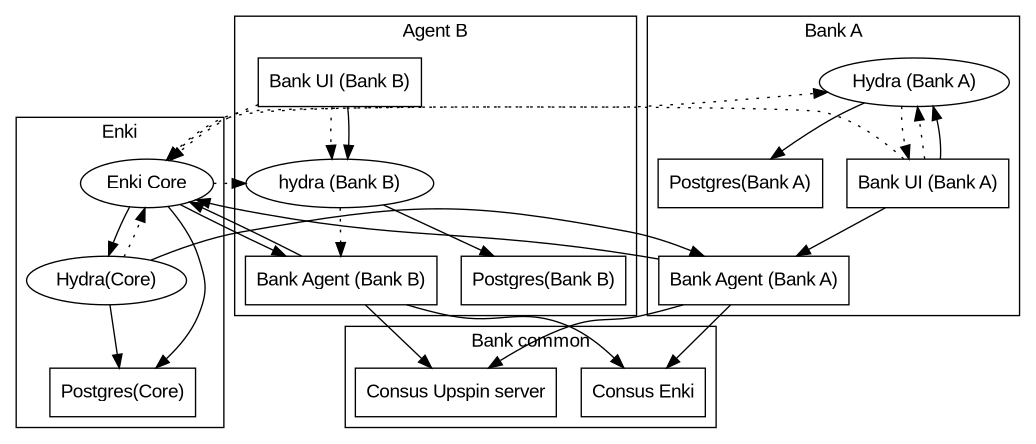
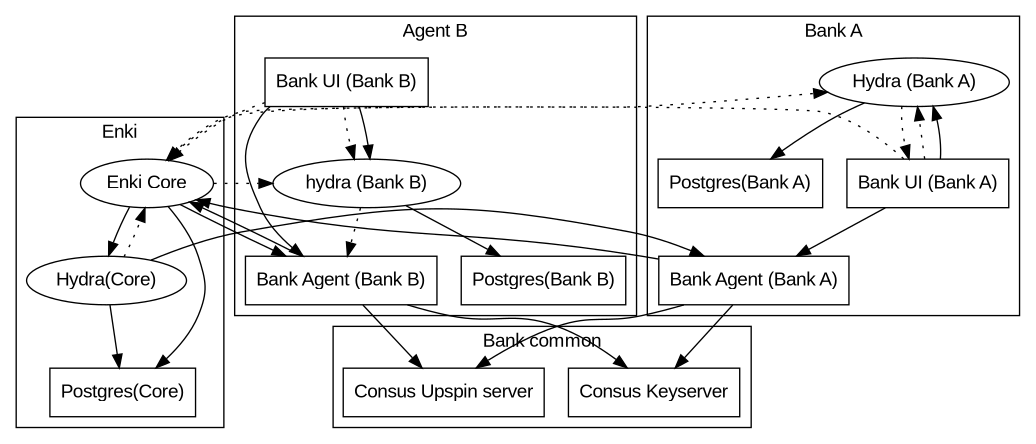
none -> (247, 173)
(643, 392) -> (654, 392)
